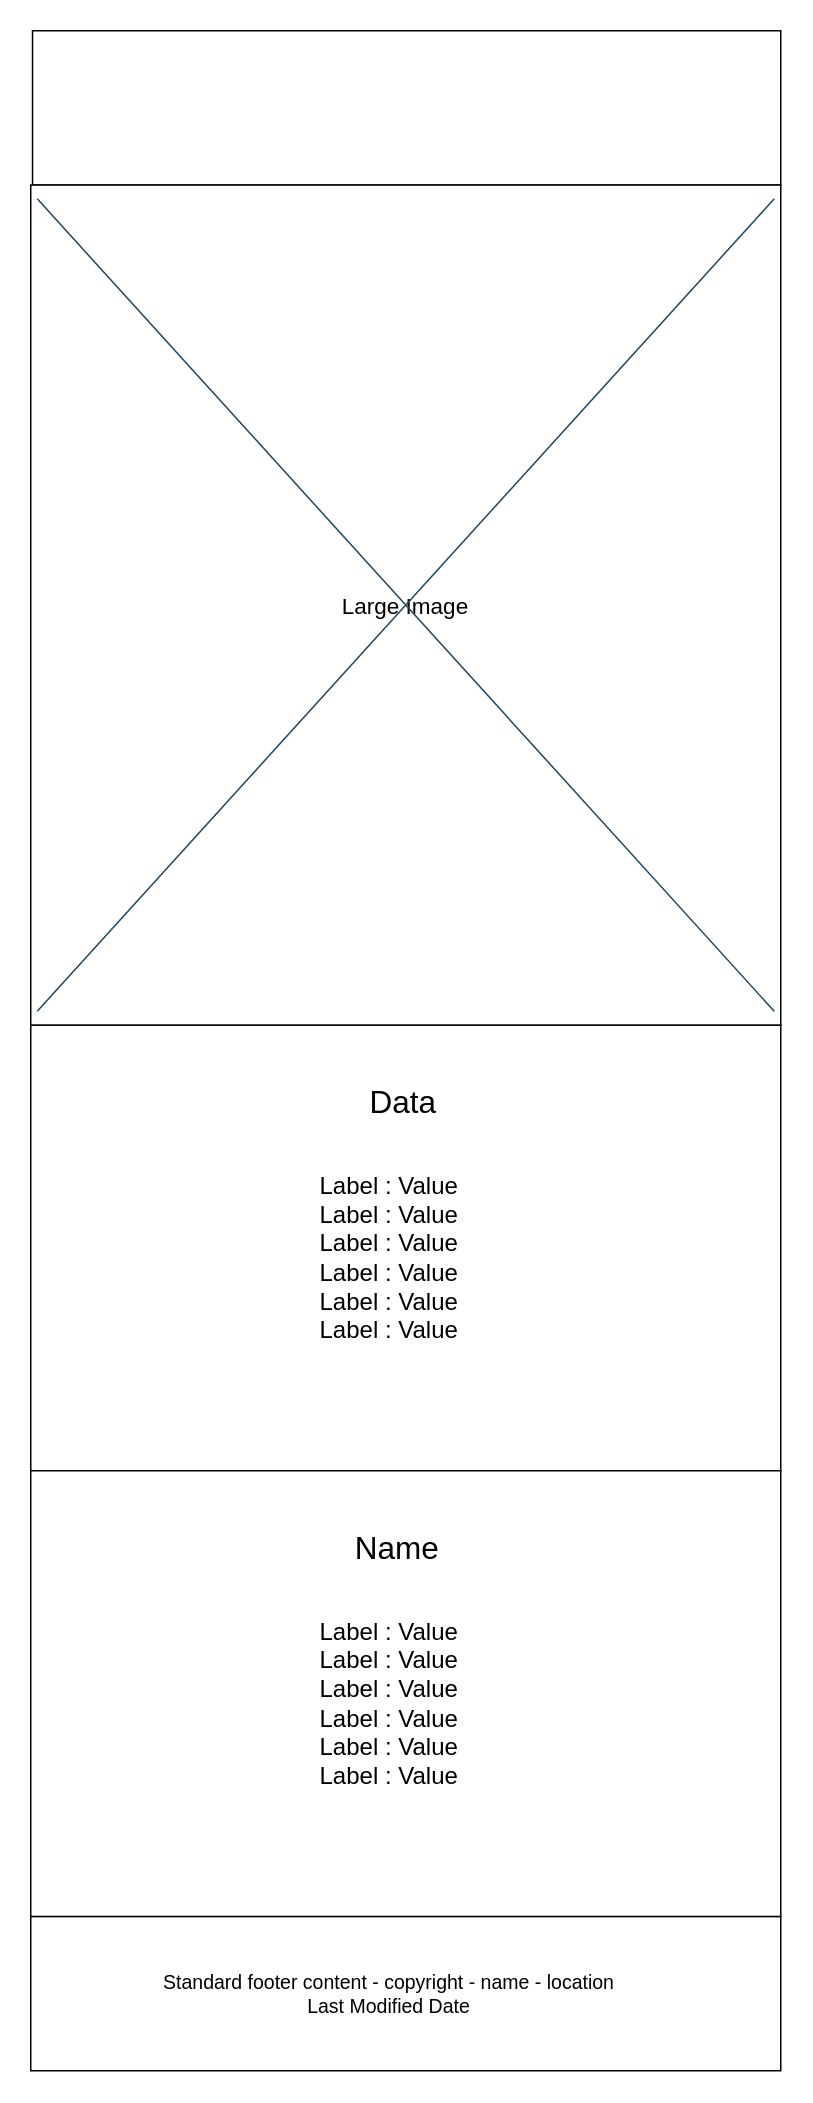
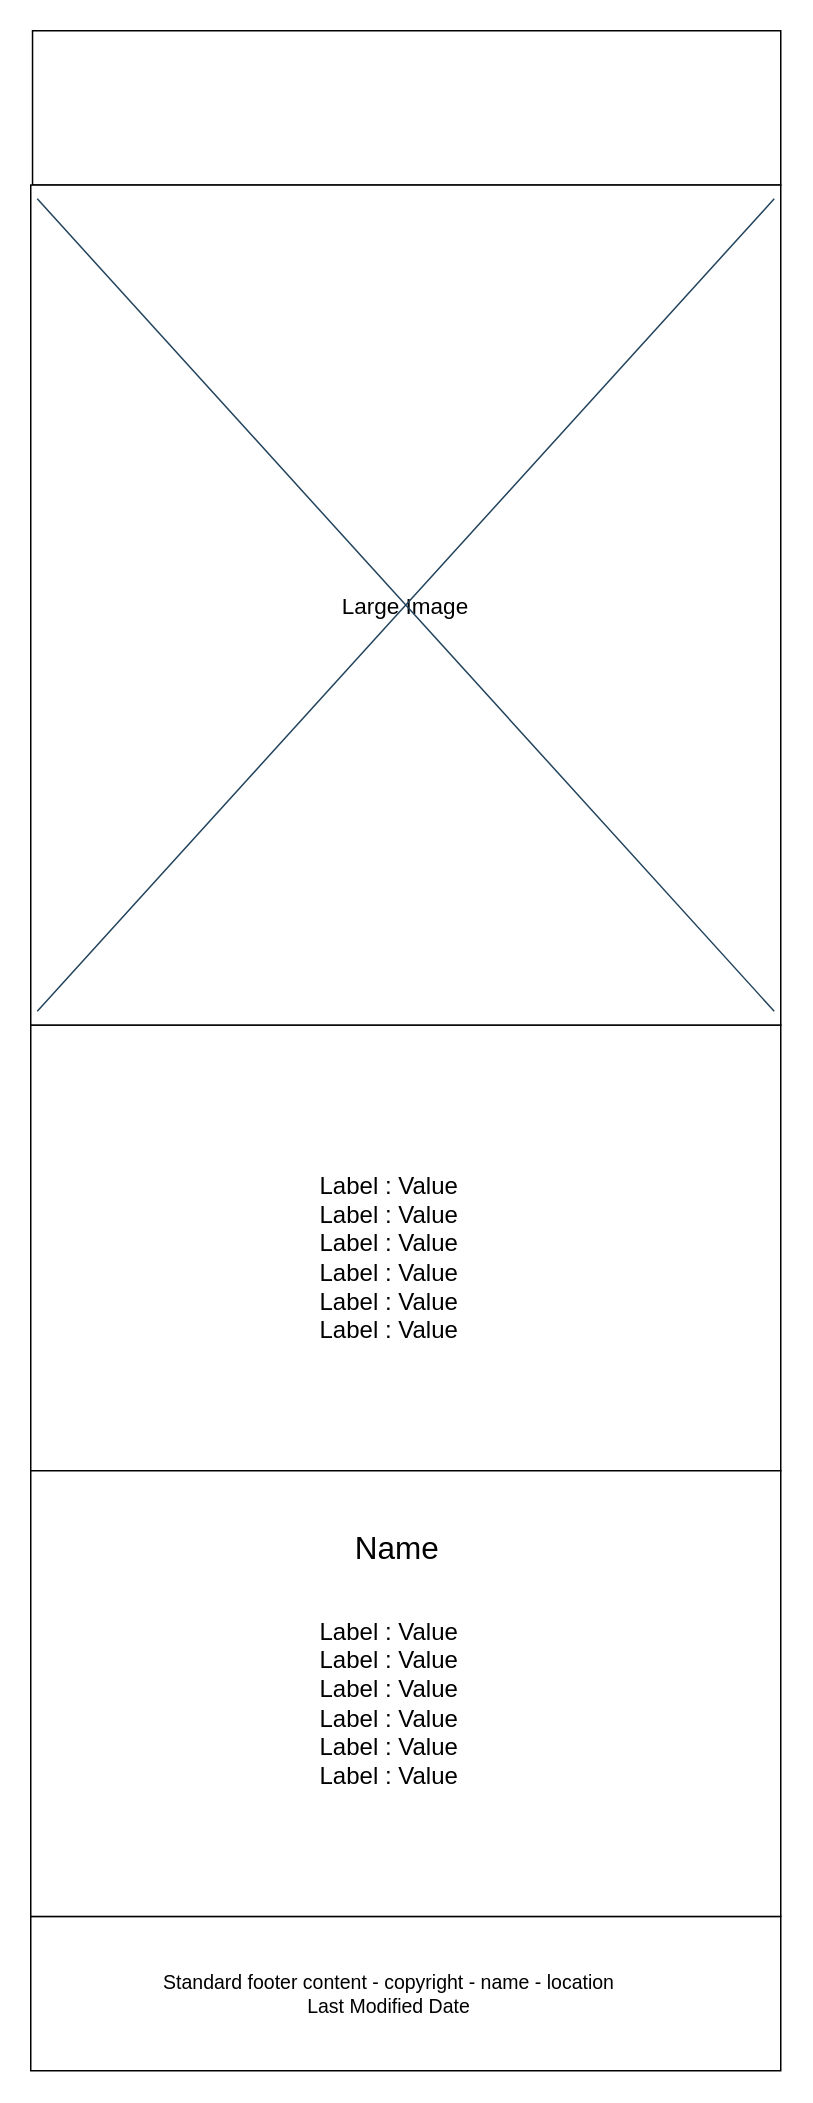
(403, 1102) -> none
